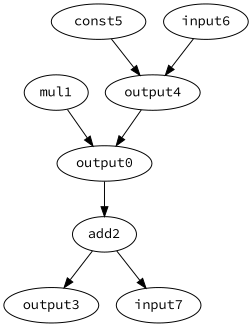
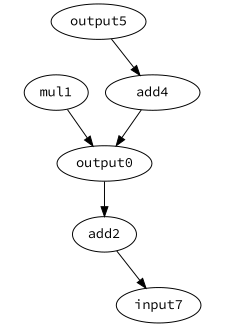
(99, 22) -> (99, 22)
(206, 22) -> none
(153, 93) -> (153, 93)
(51, 305) -> none
